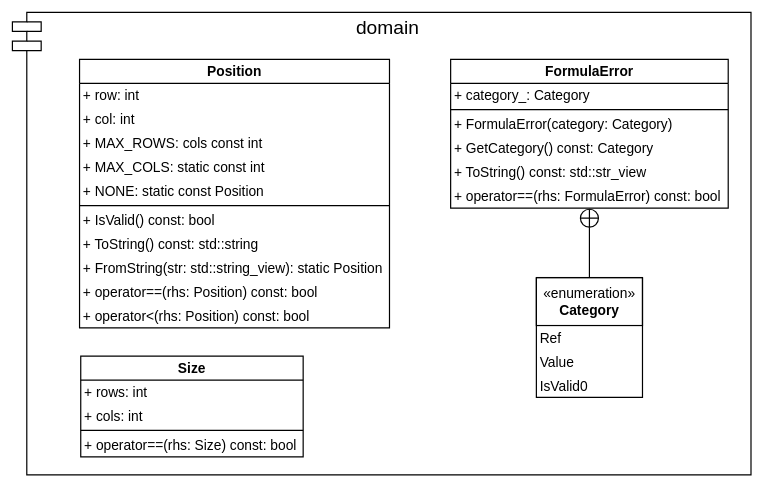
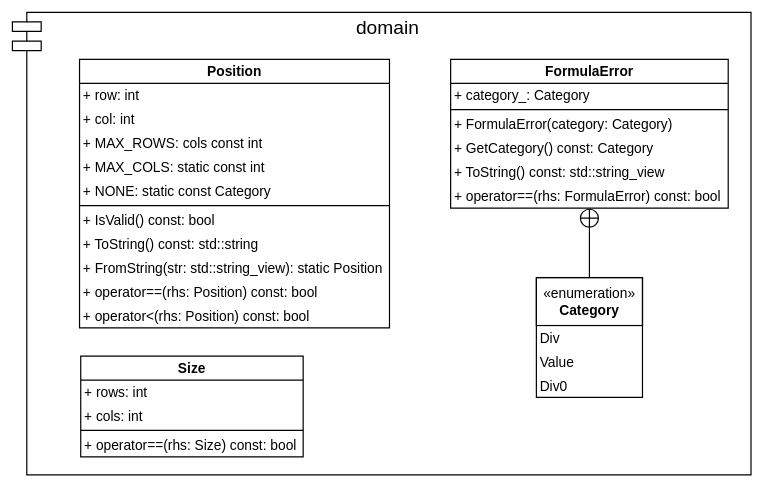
(567, 173) -> (577, 173)
(181, 192) -> (184, 192)
(552, 338) -> (550, 338)
(567, 386) -> (554, 386)
